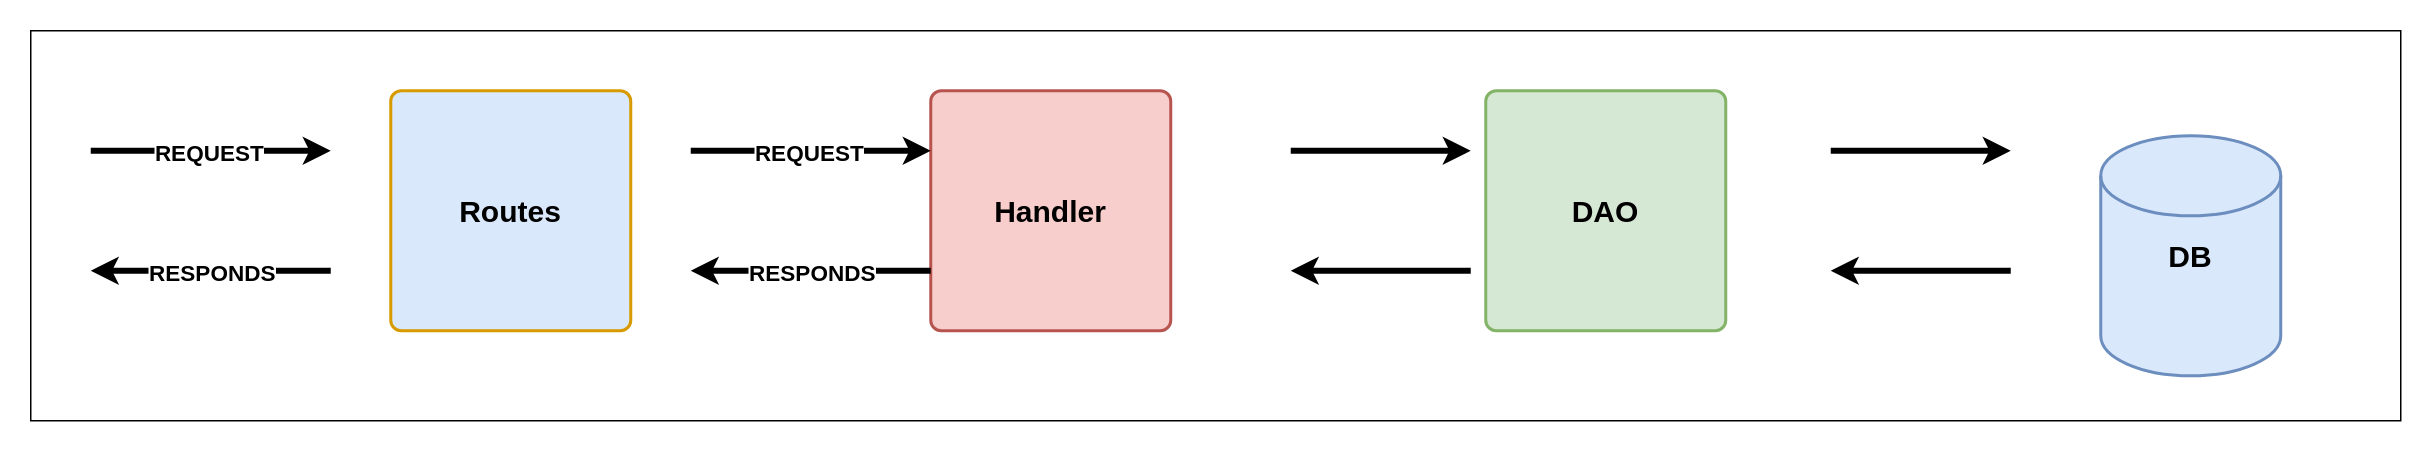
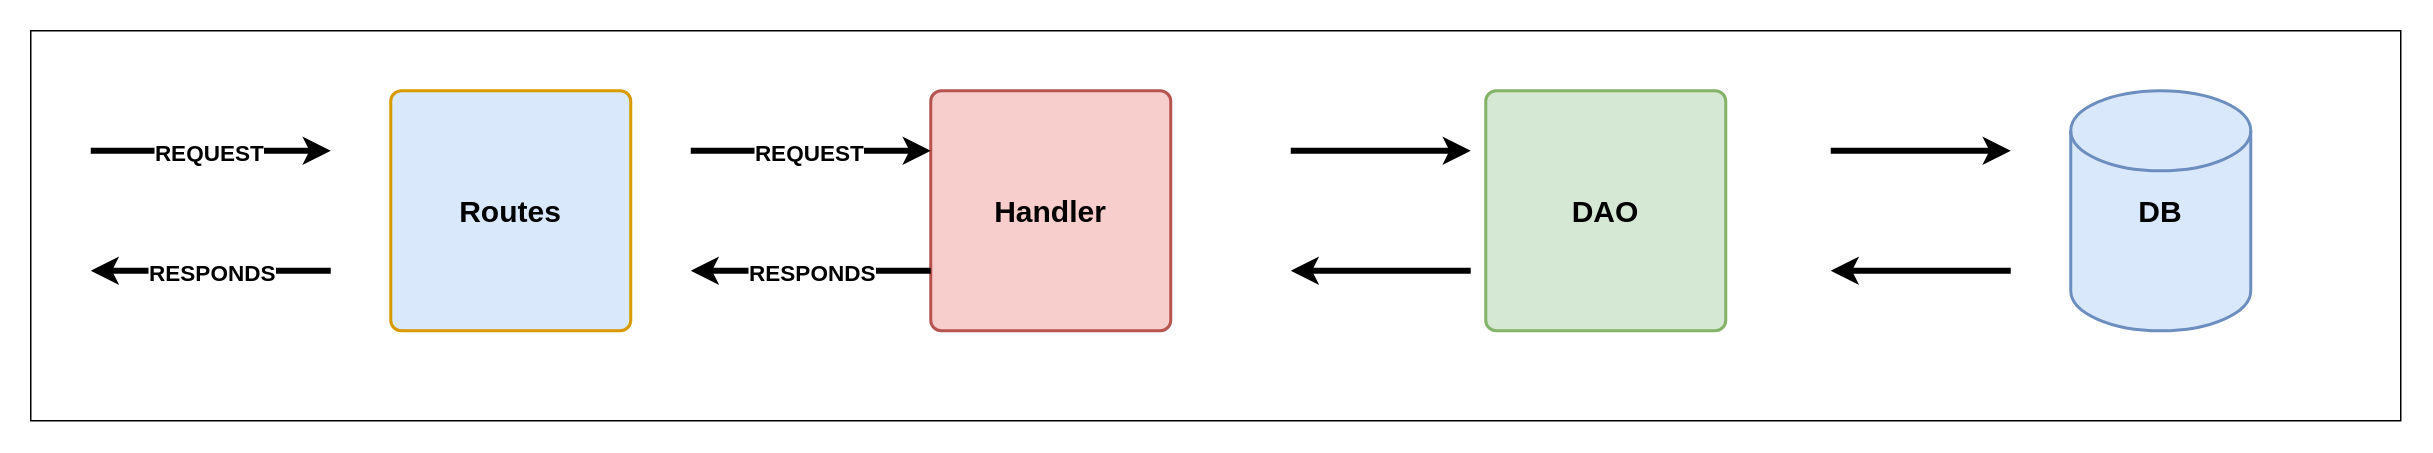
(2191, 256) -> (2161, 211)
